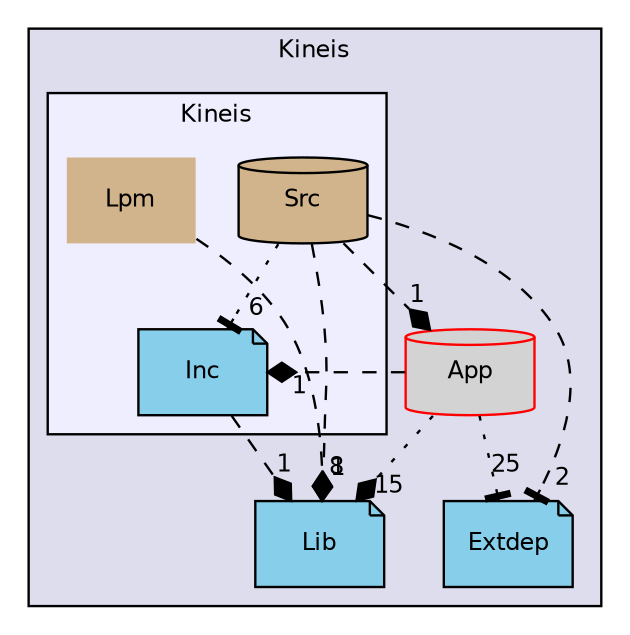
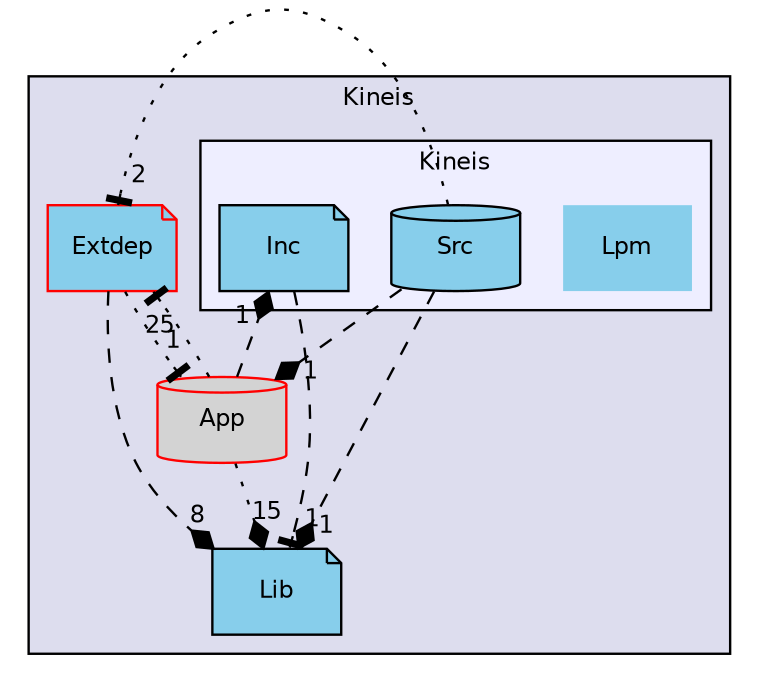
(131, 200) -> (628, 248)
(303, 200) -> (456, 248)
(262, 272) -> none
(539, 306) -> (287, 10)
none -> (148, 330)
(293, 337) -> (120, 422)
(255, 449) -> (310, 414)
(508, 544) -> (112, 248)
